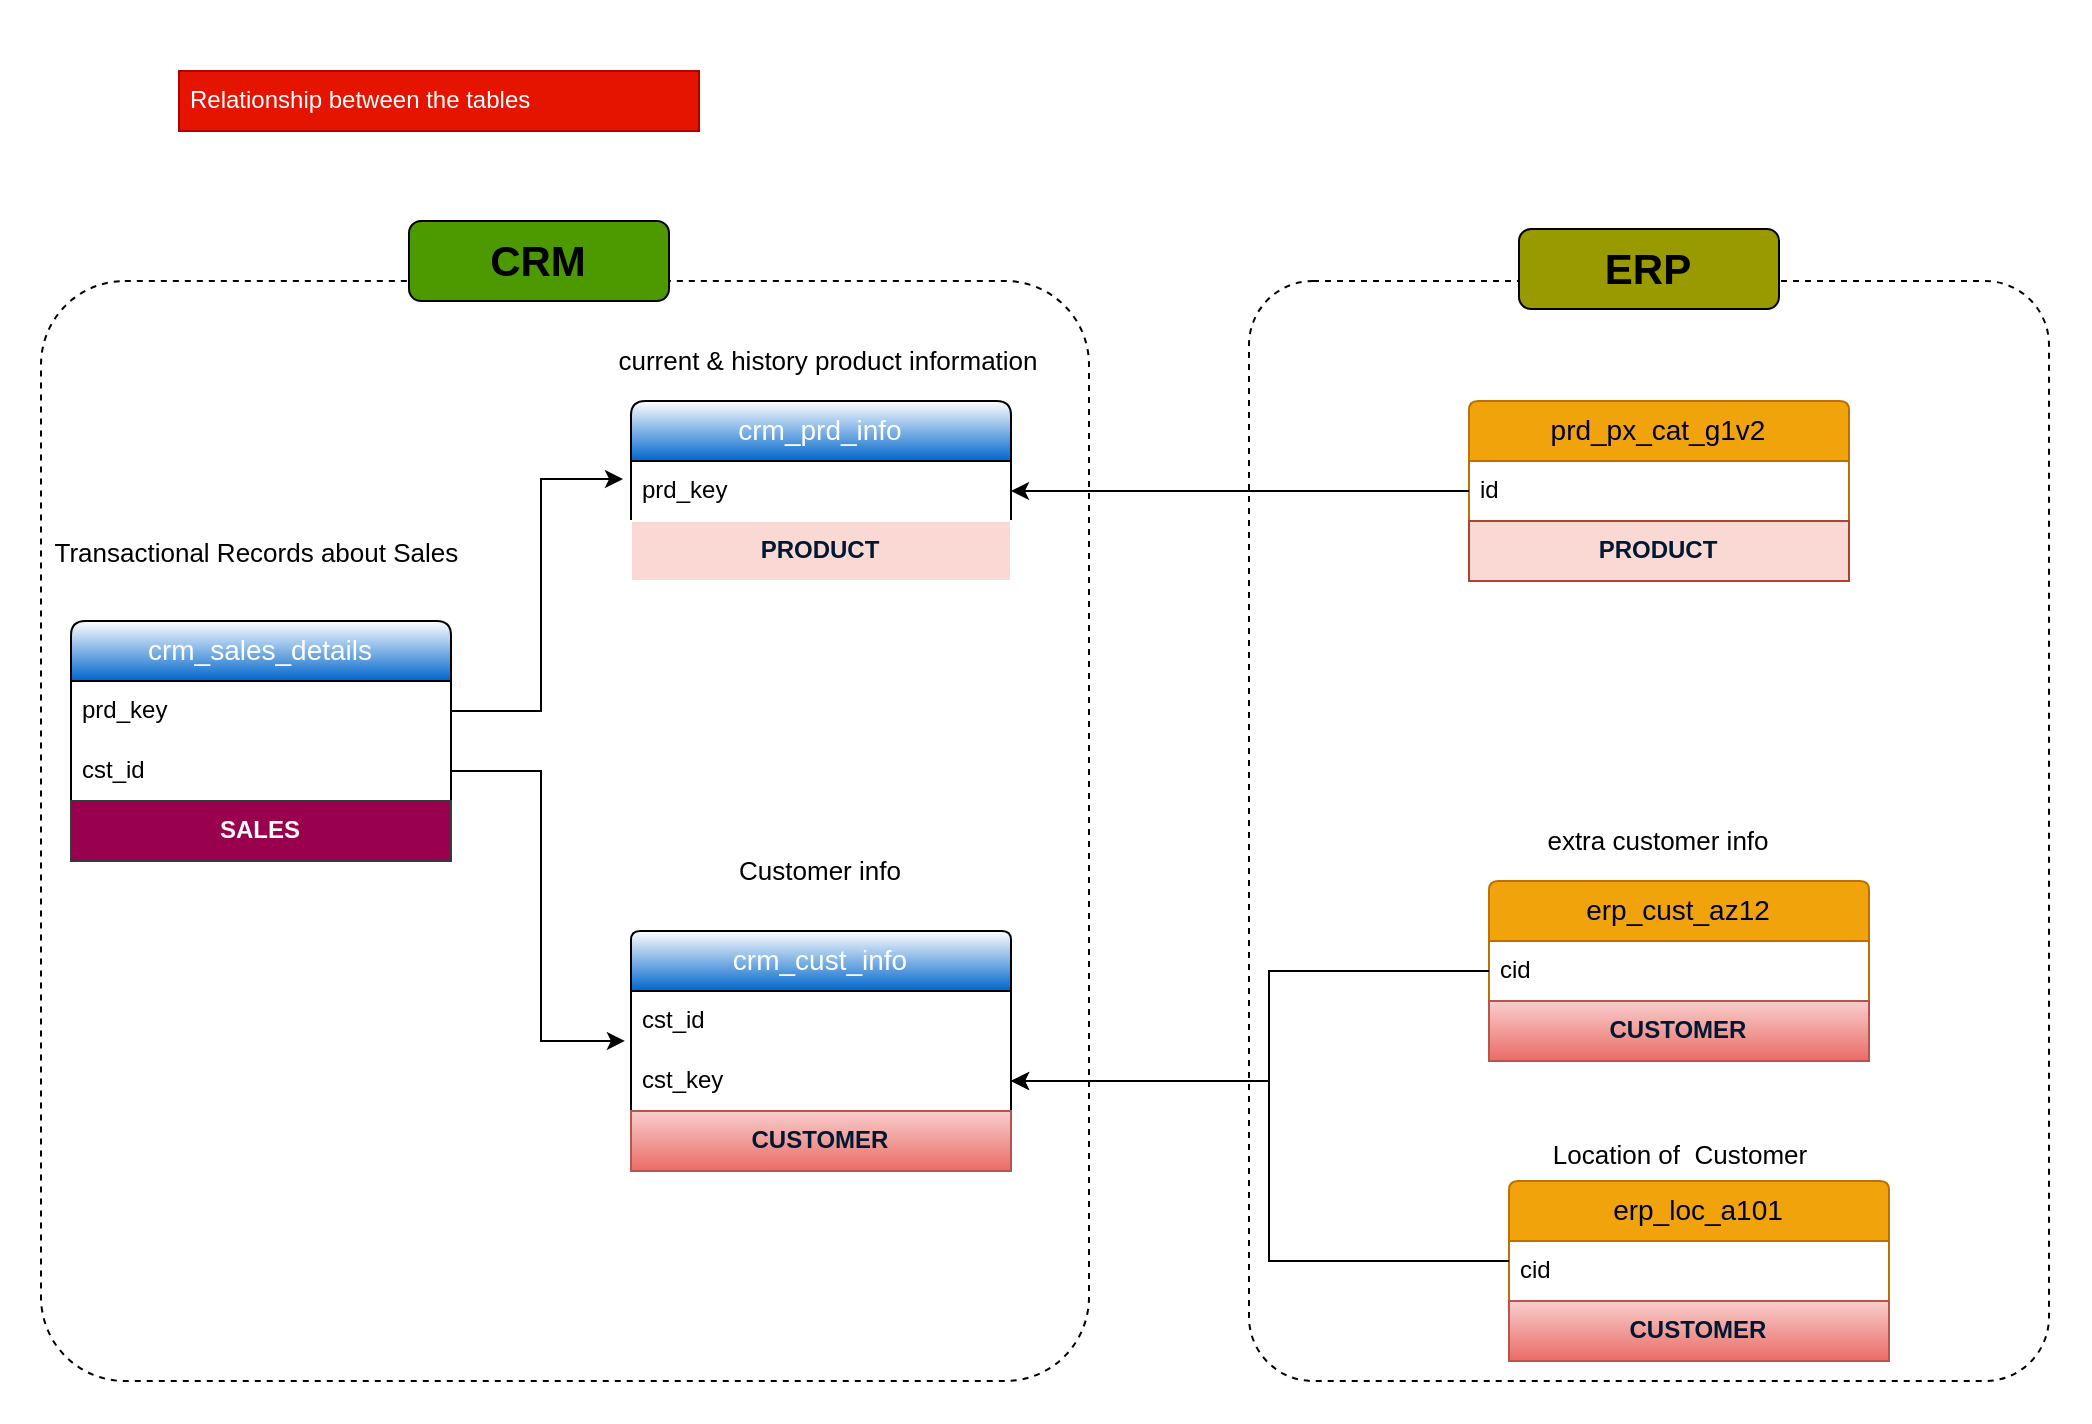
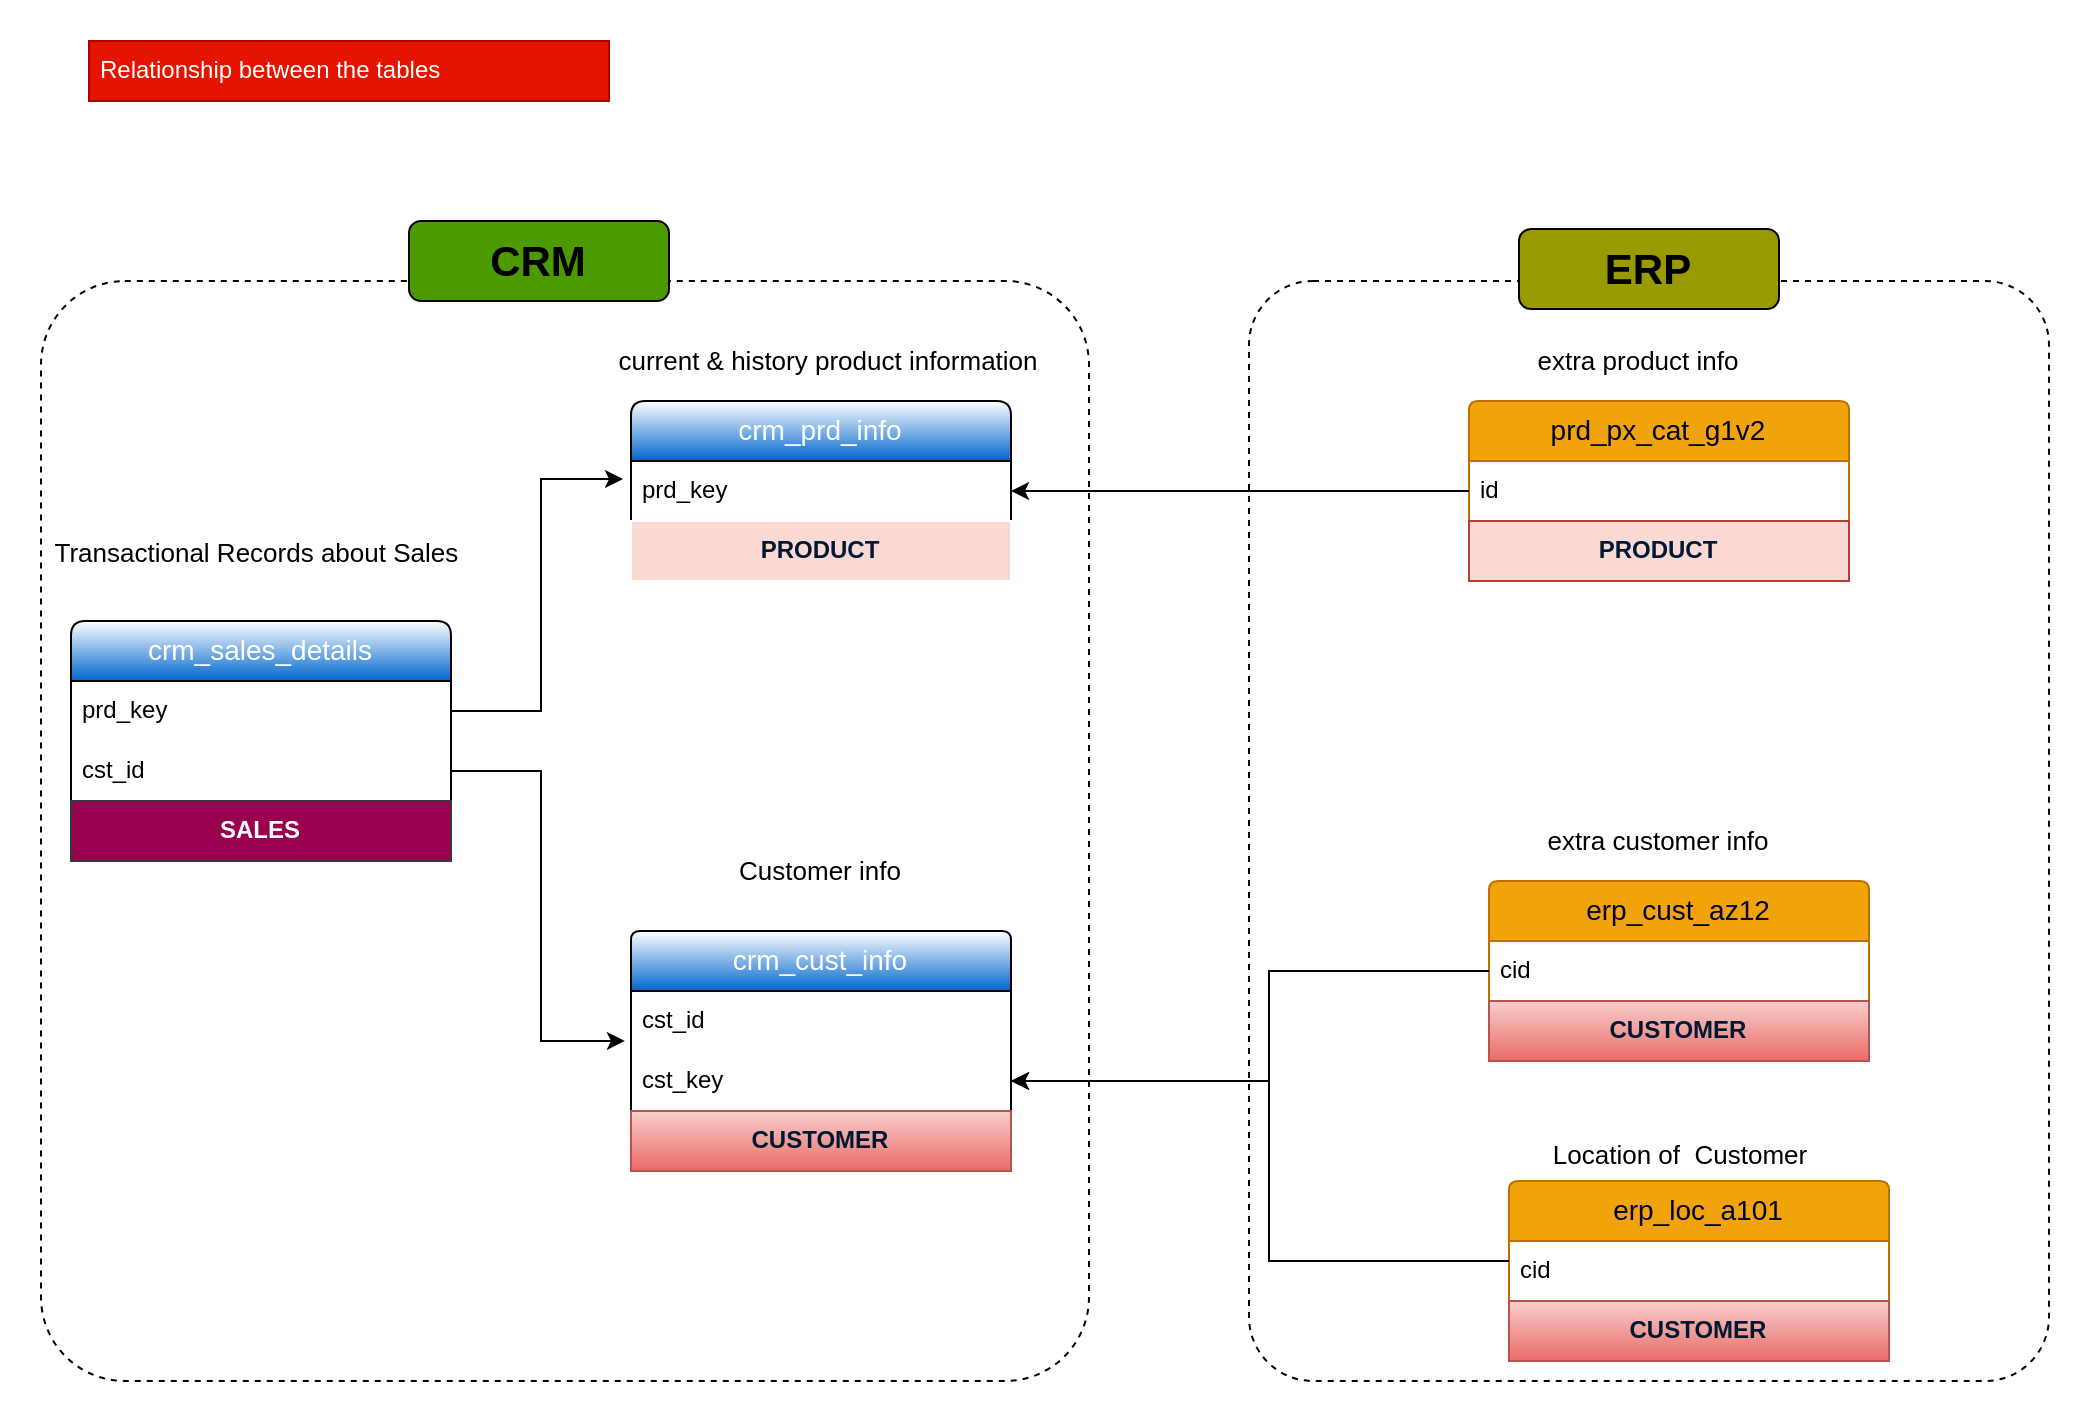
(439, 101) -> (349, 71)
none -> (1639, 361)
